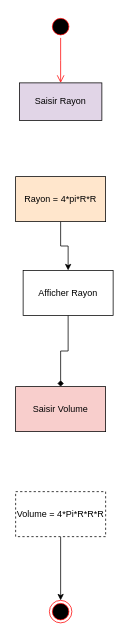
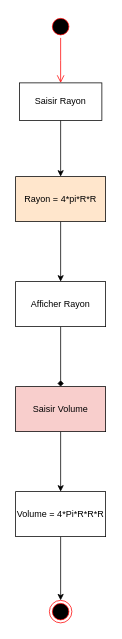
(60, 102) -> (60, 102)
none -> (60, 146)
(68, 293) -> (60, 304)
none -> (60, 459)
(60, 514) -> (60, 514)
